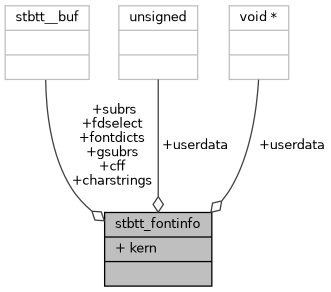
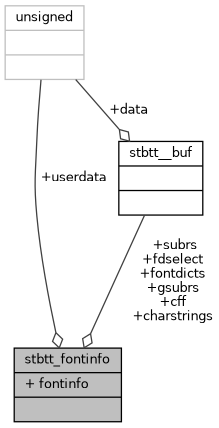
(47, 43) -> (161, 178)
(259, 43) -> none
none -> (97, 104)
(136, 249) -> (57, 384)
